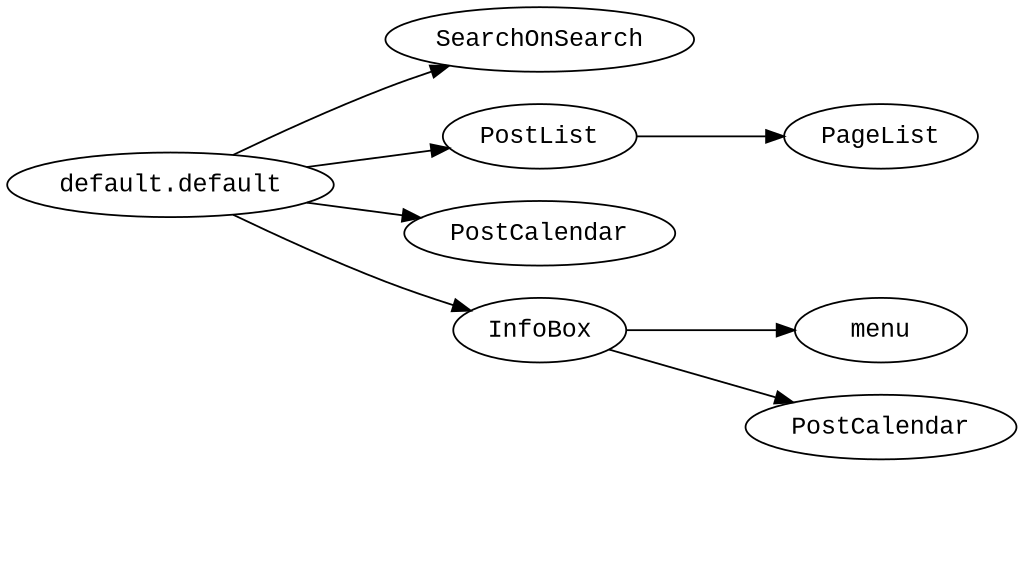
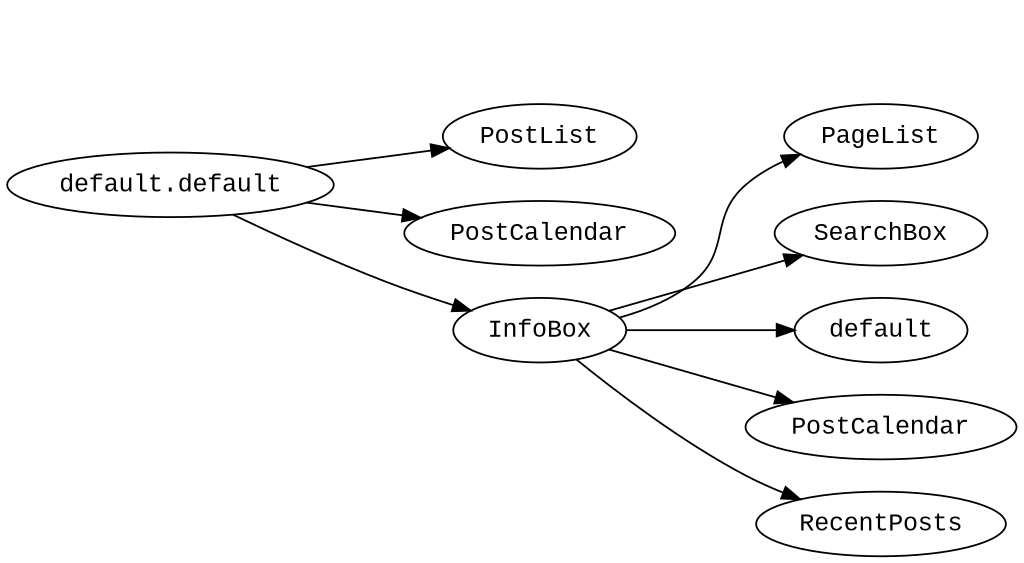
(540, 39) -> none
(701, 136) -> (715, 252)
none -> (881, 233)
(881, 330) -> (881, 330)
none -> (881, 524)
